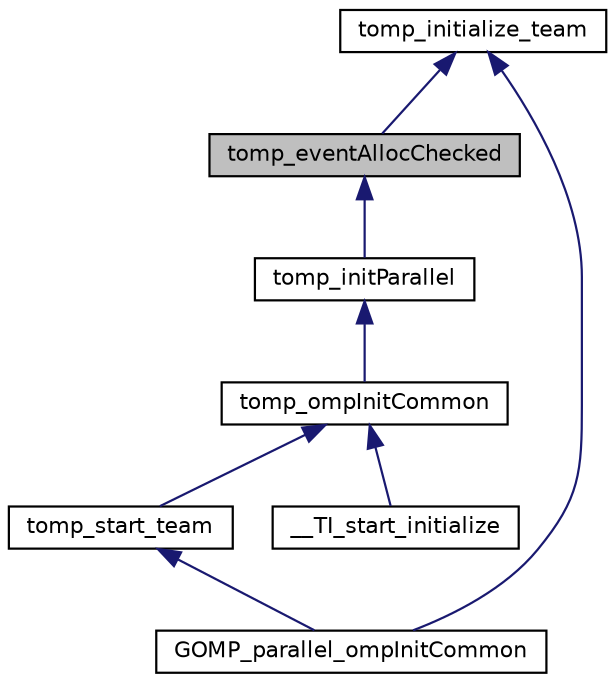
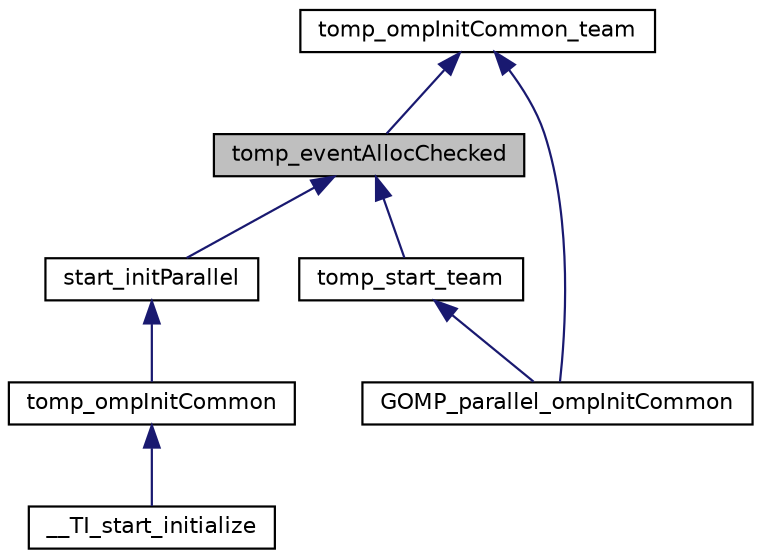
(473, 31) -> (478, 31)
(365, 279) -> (152, 279)
(233, 470) -> (394, 228)
